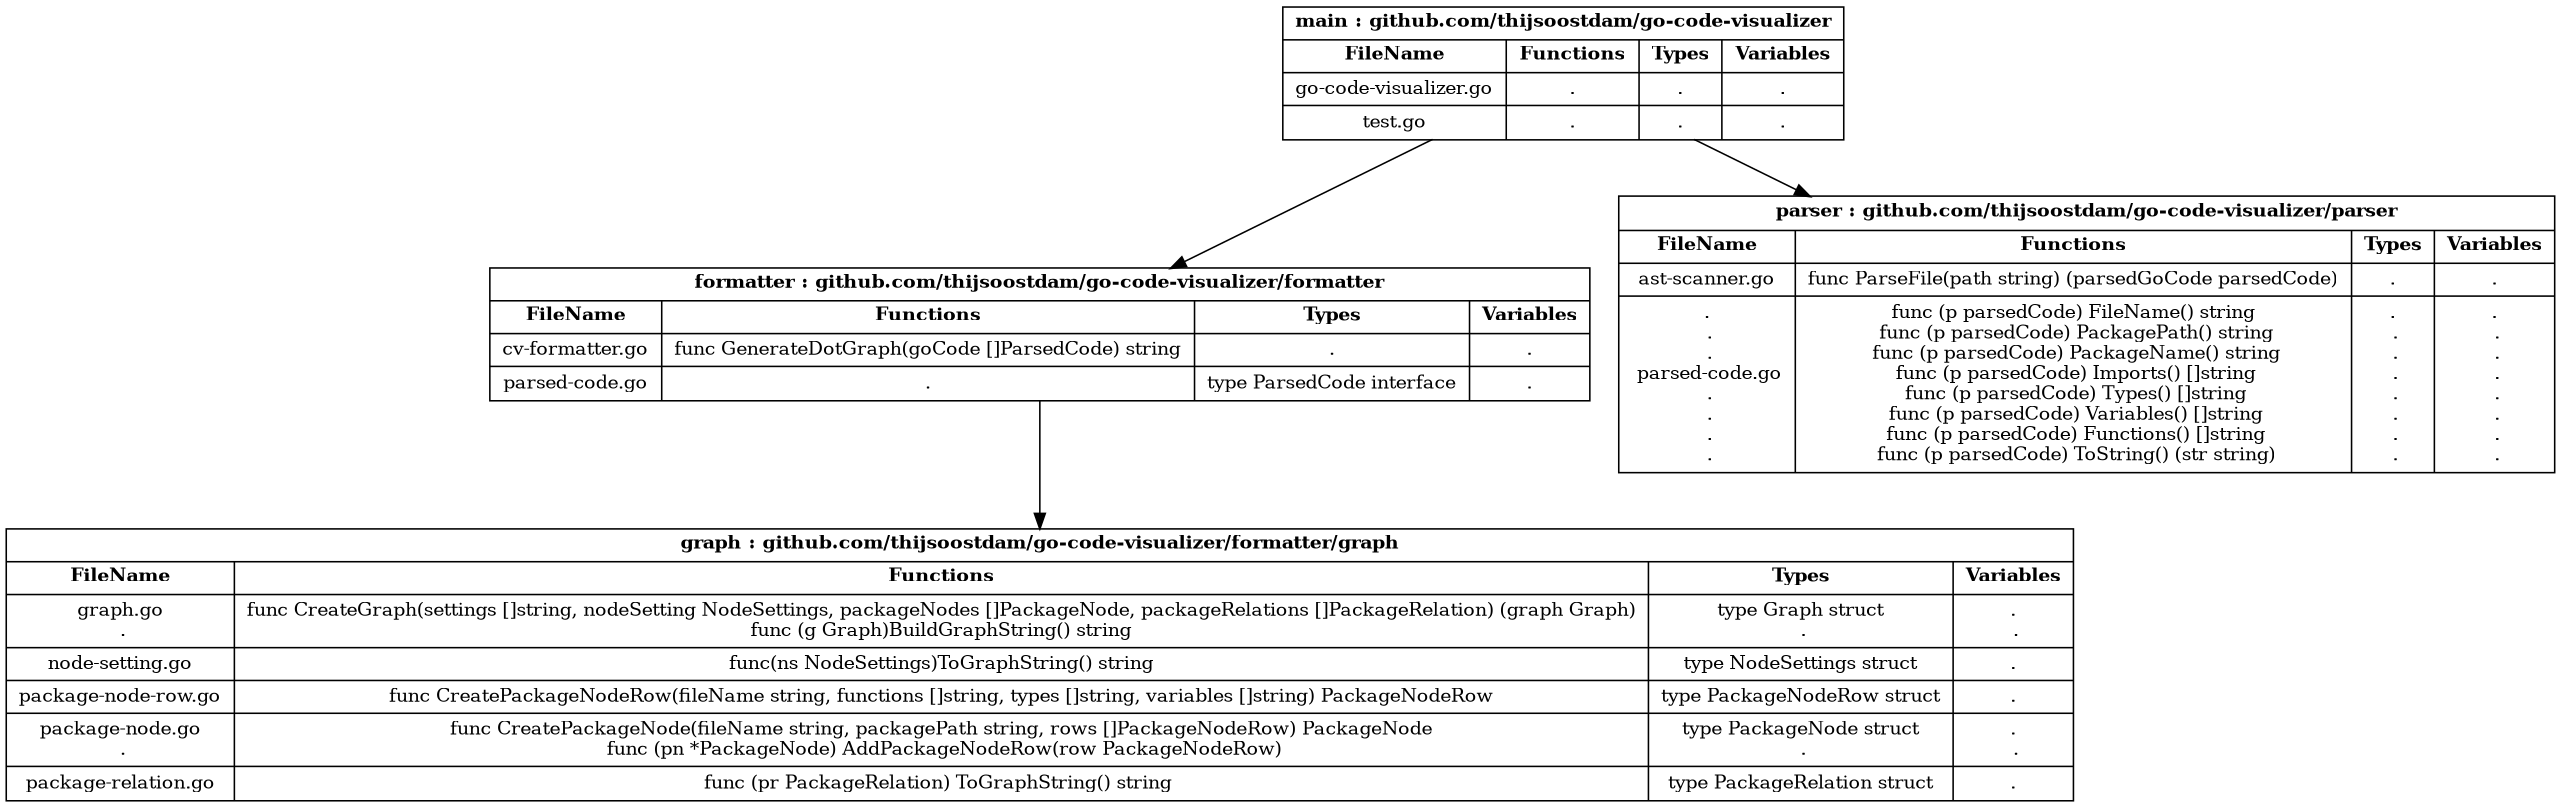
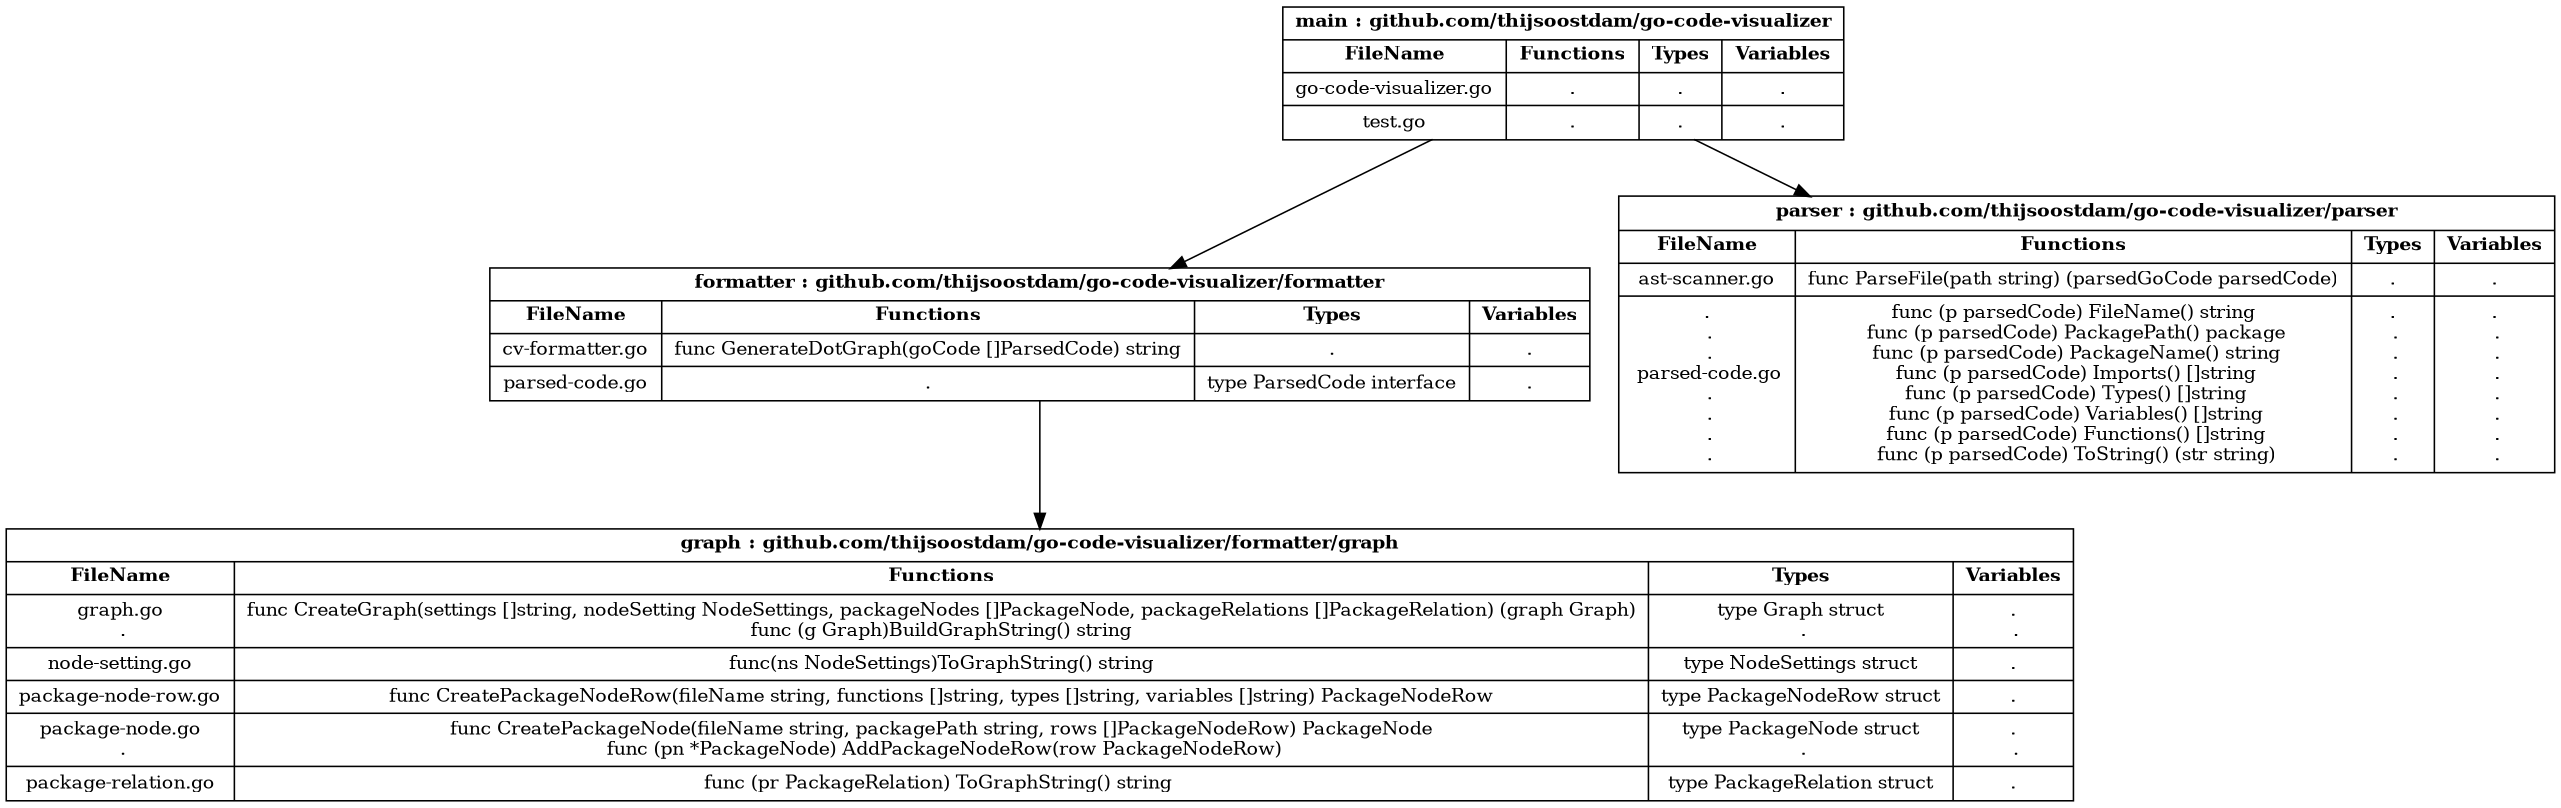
(2073, 333) -> (2073, 333)
